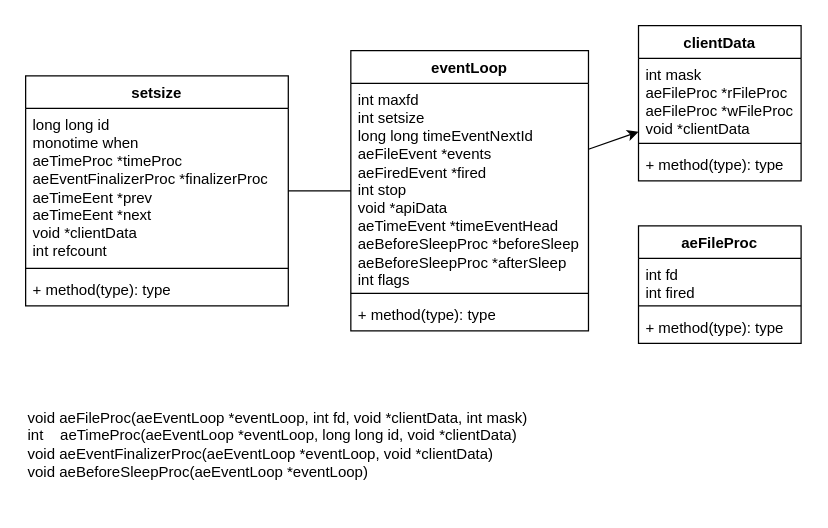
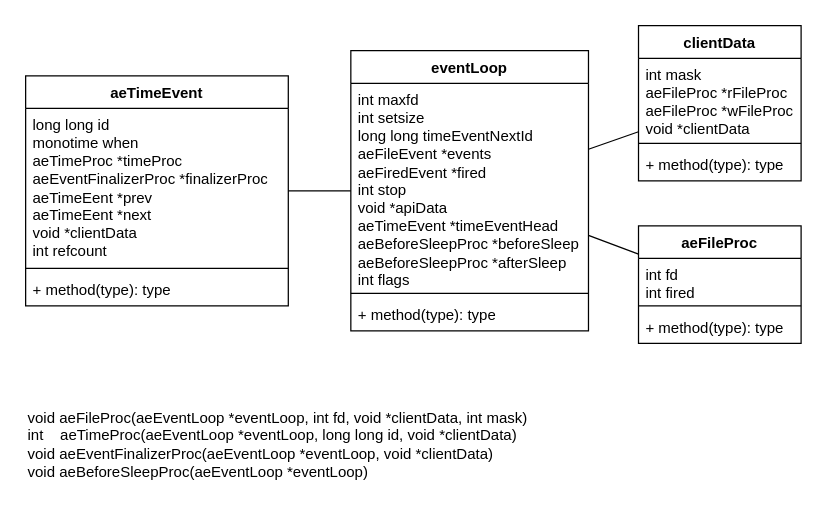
(157, 93) -> (157, 93)
(629, 135) -> (631, 134)
none -> (614, 245)
